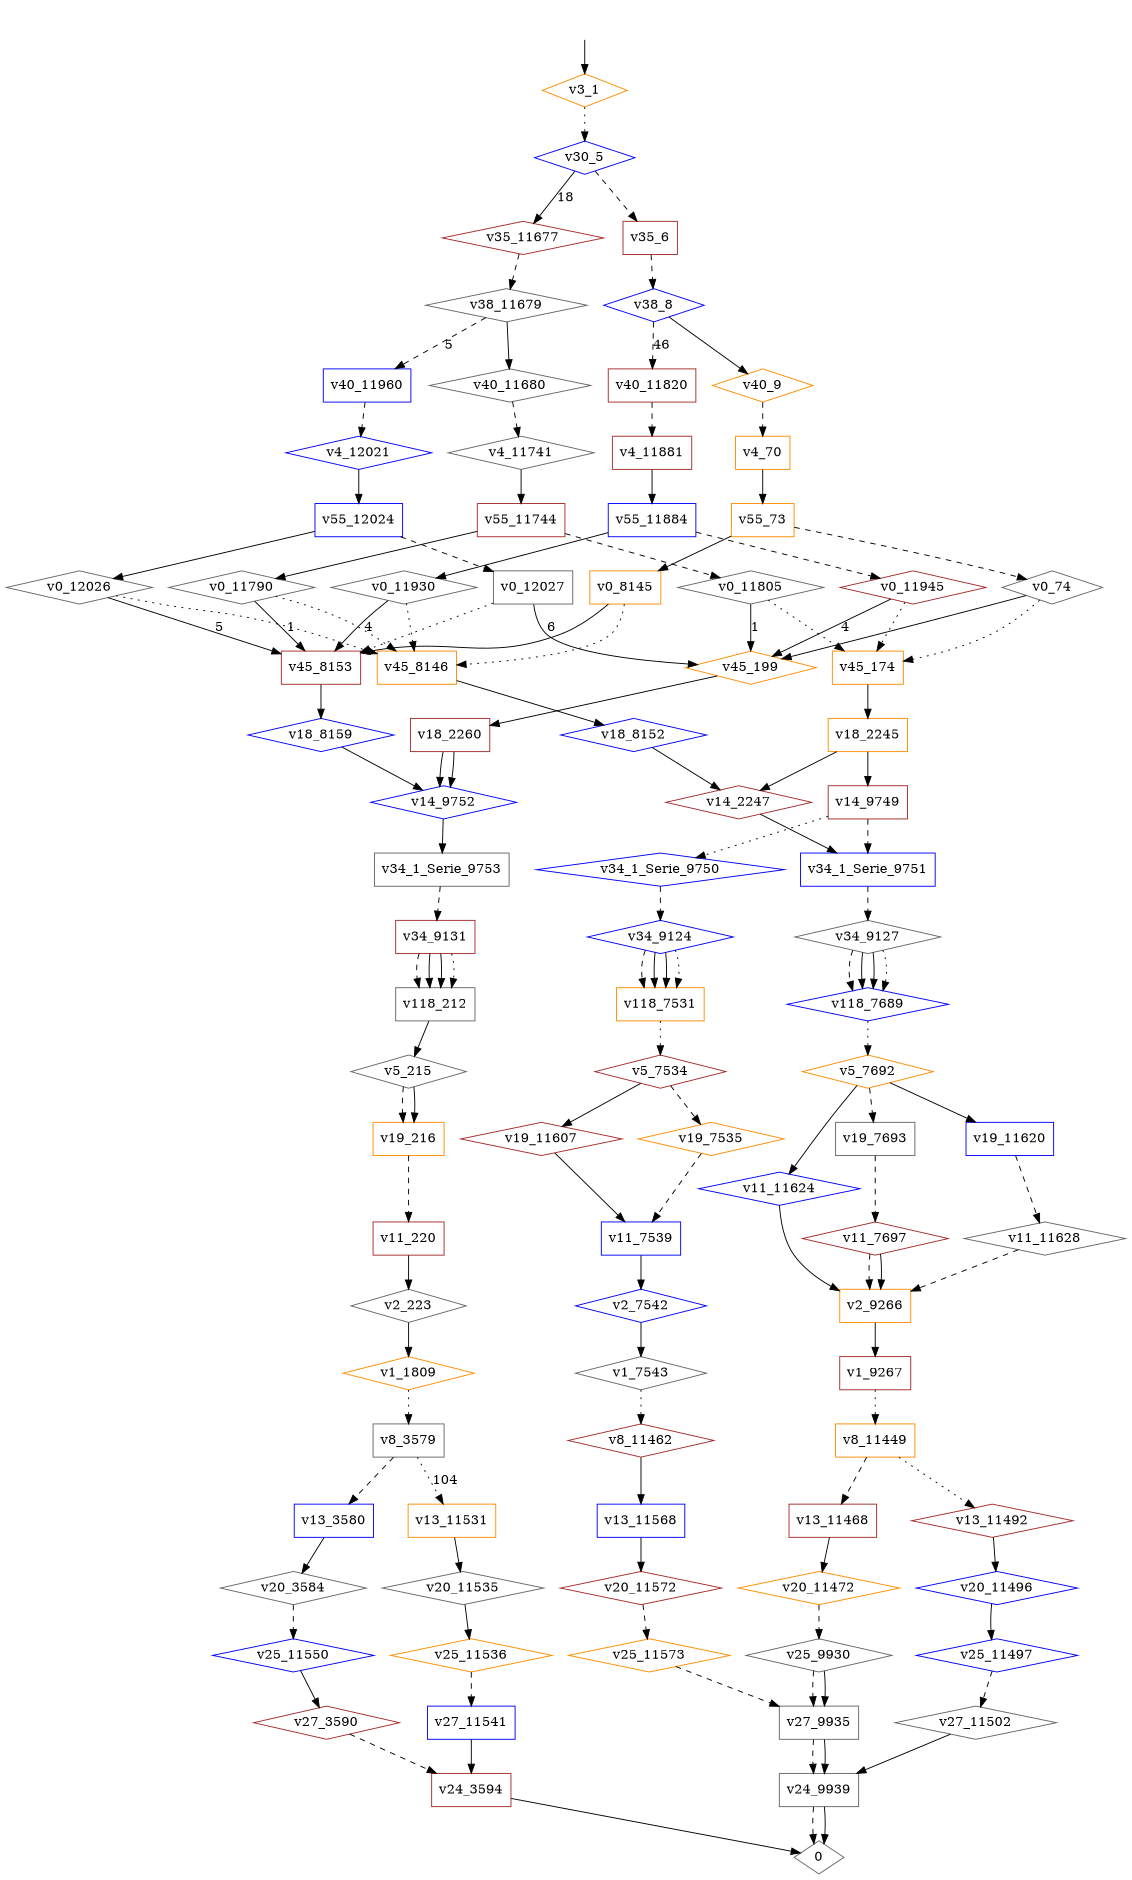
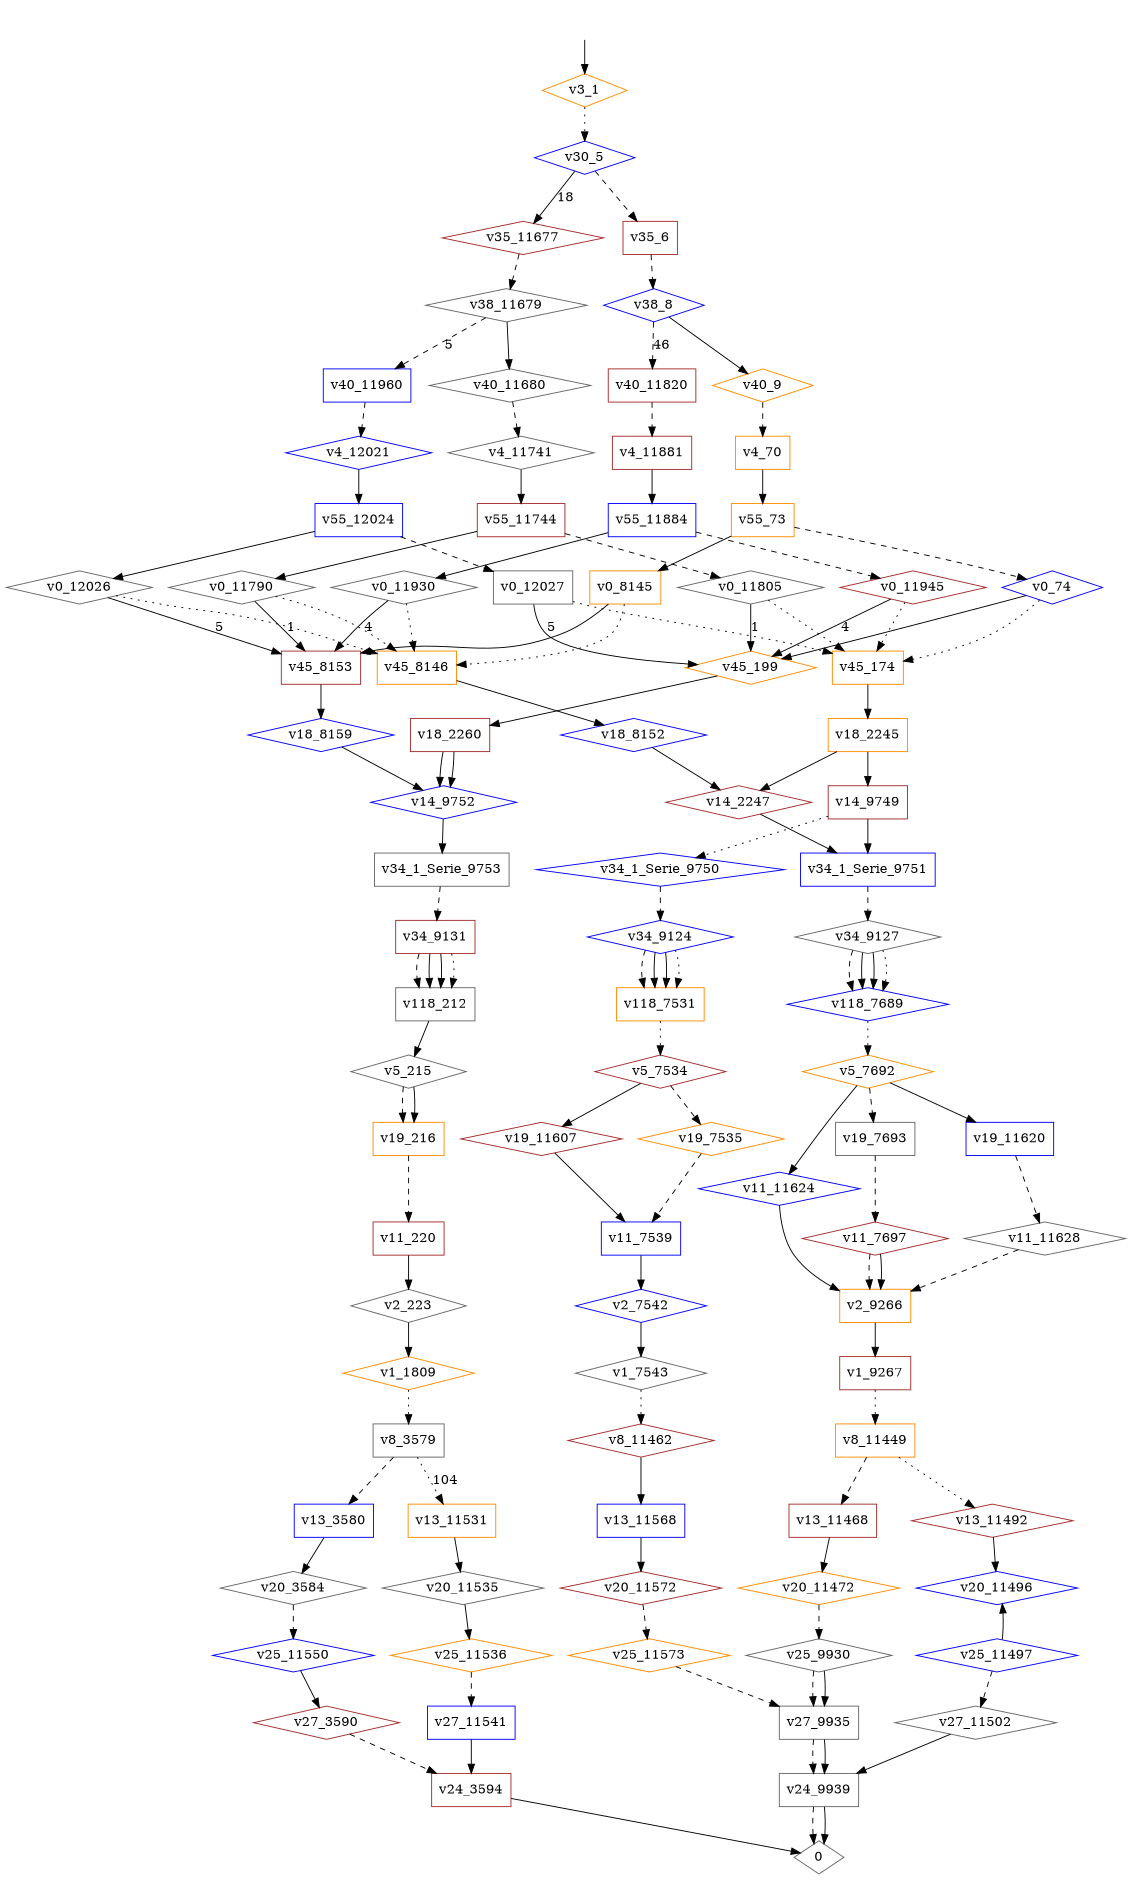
(1052, 587) -> (1052, 587)
(431, 626) -> (698, 626)
(552, 628) -> (552, 628)
(868, 831) -> (868, 831)
(991, 1617) -> (1003, 1627)
